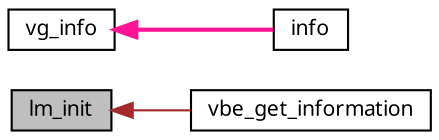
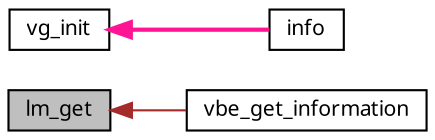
(62, 30) -> (59, 30)
(62, 110) -> (59, 110)
